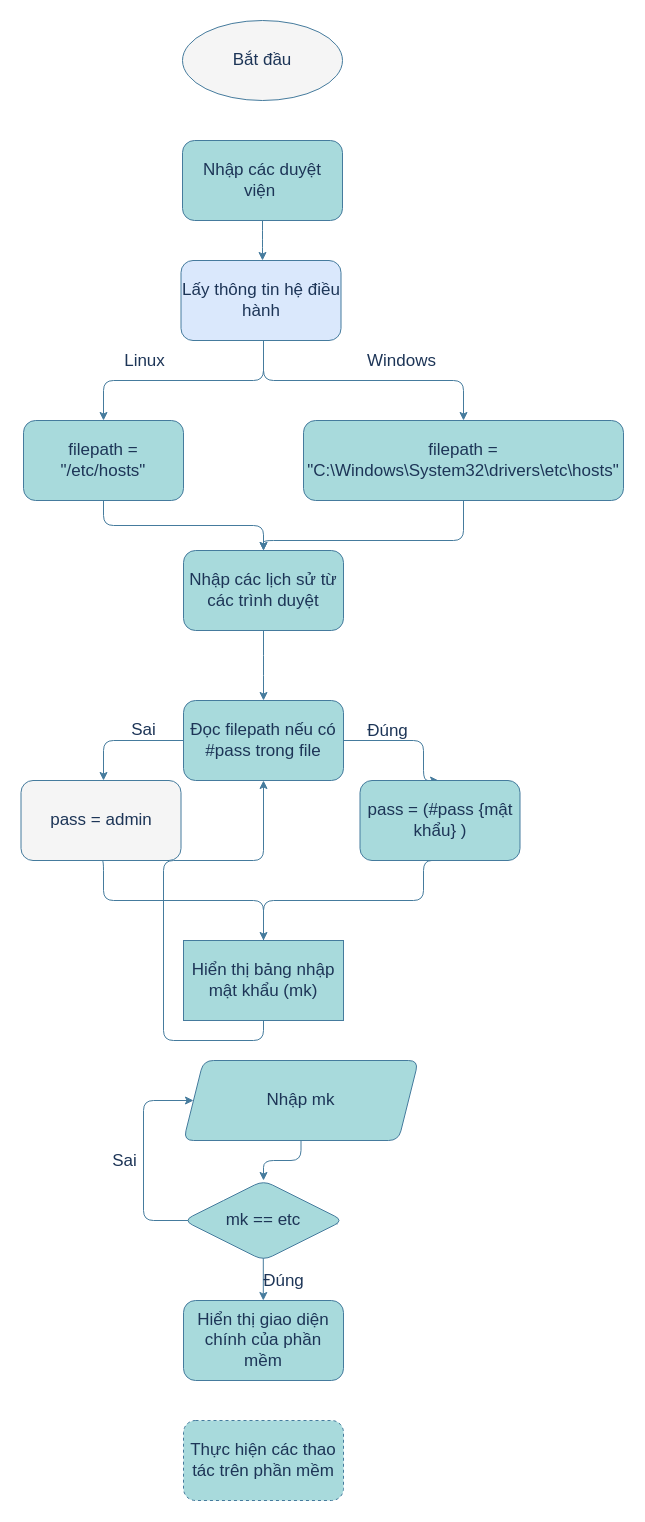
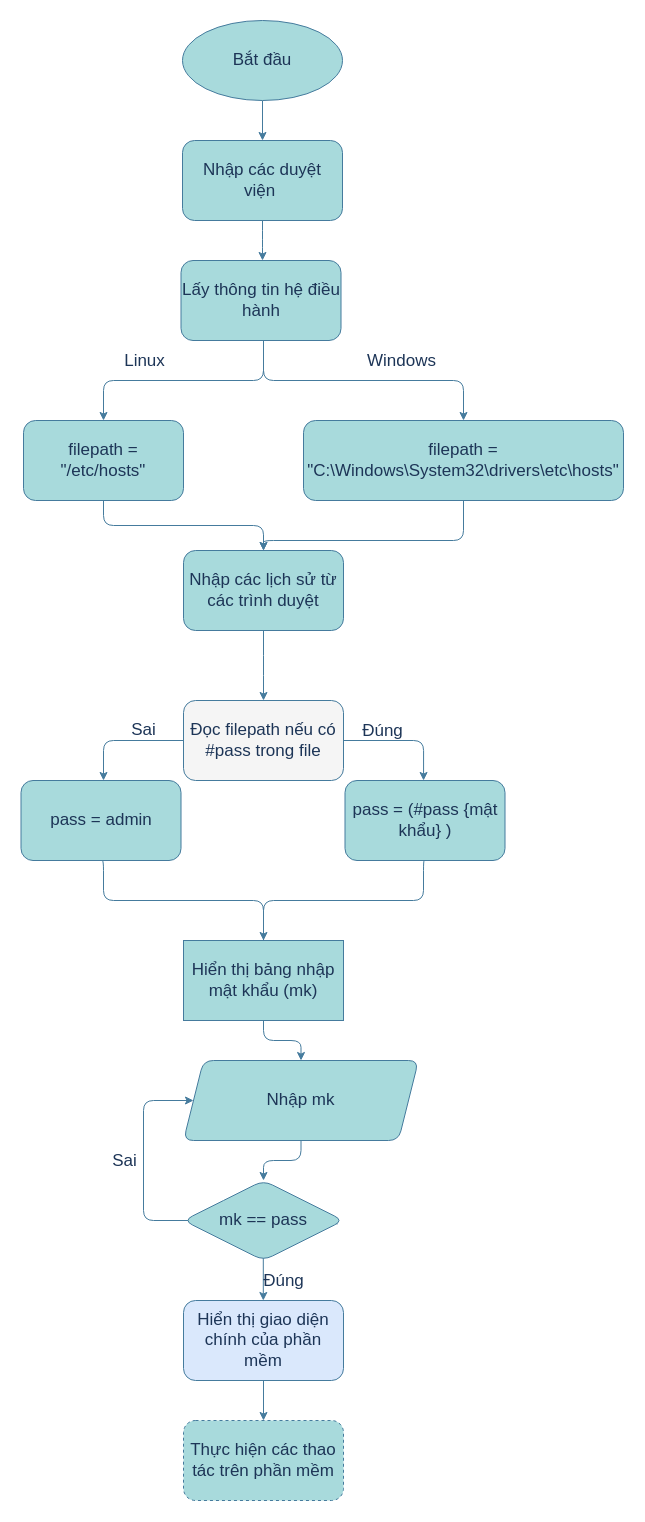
(263, 61) -> (263, 61)
none -> (263, 117)
(261, 301) -> (261, 301)
(264, 741) -> (264, 741)
(101, 821) -> (101, 821)
(440, 821) -> (425, 821)
(164, 919) -> (286, 1041)
(264, 1221) -> (264, 1221)
(264, 1341) -> (264, 1341)
none -> (264, 1397)
